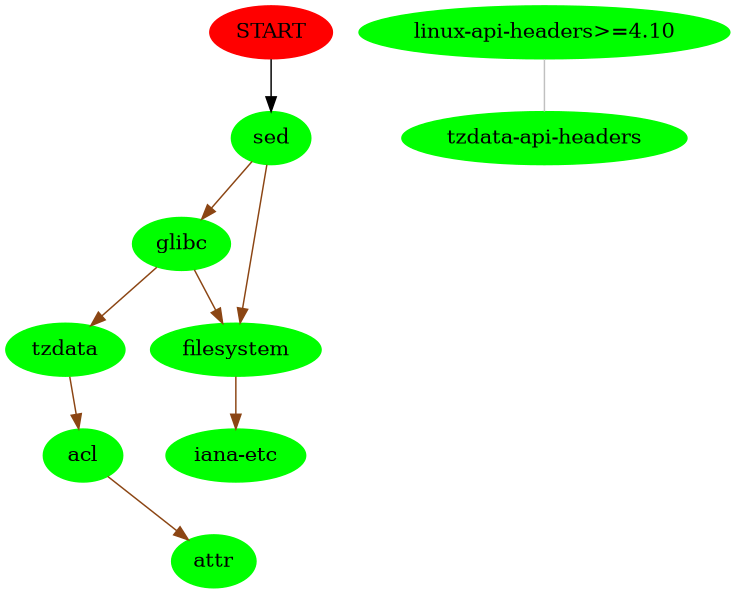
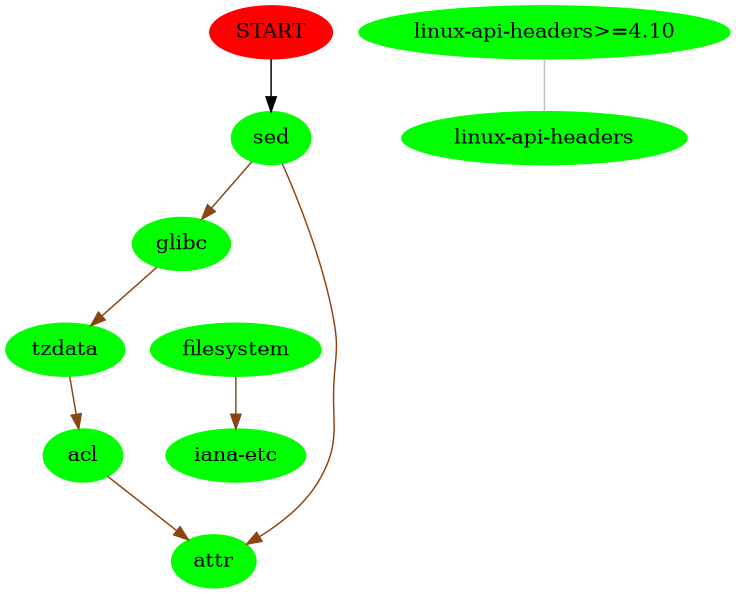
(544, 138) -> (544, 138)
(255, 236) -> (336, 361)
(205, 290) -> none
